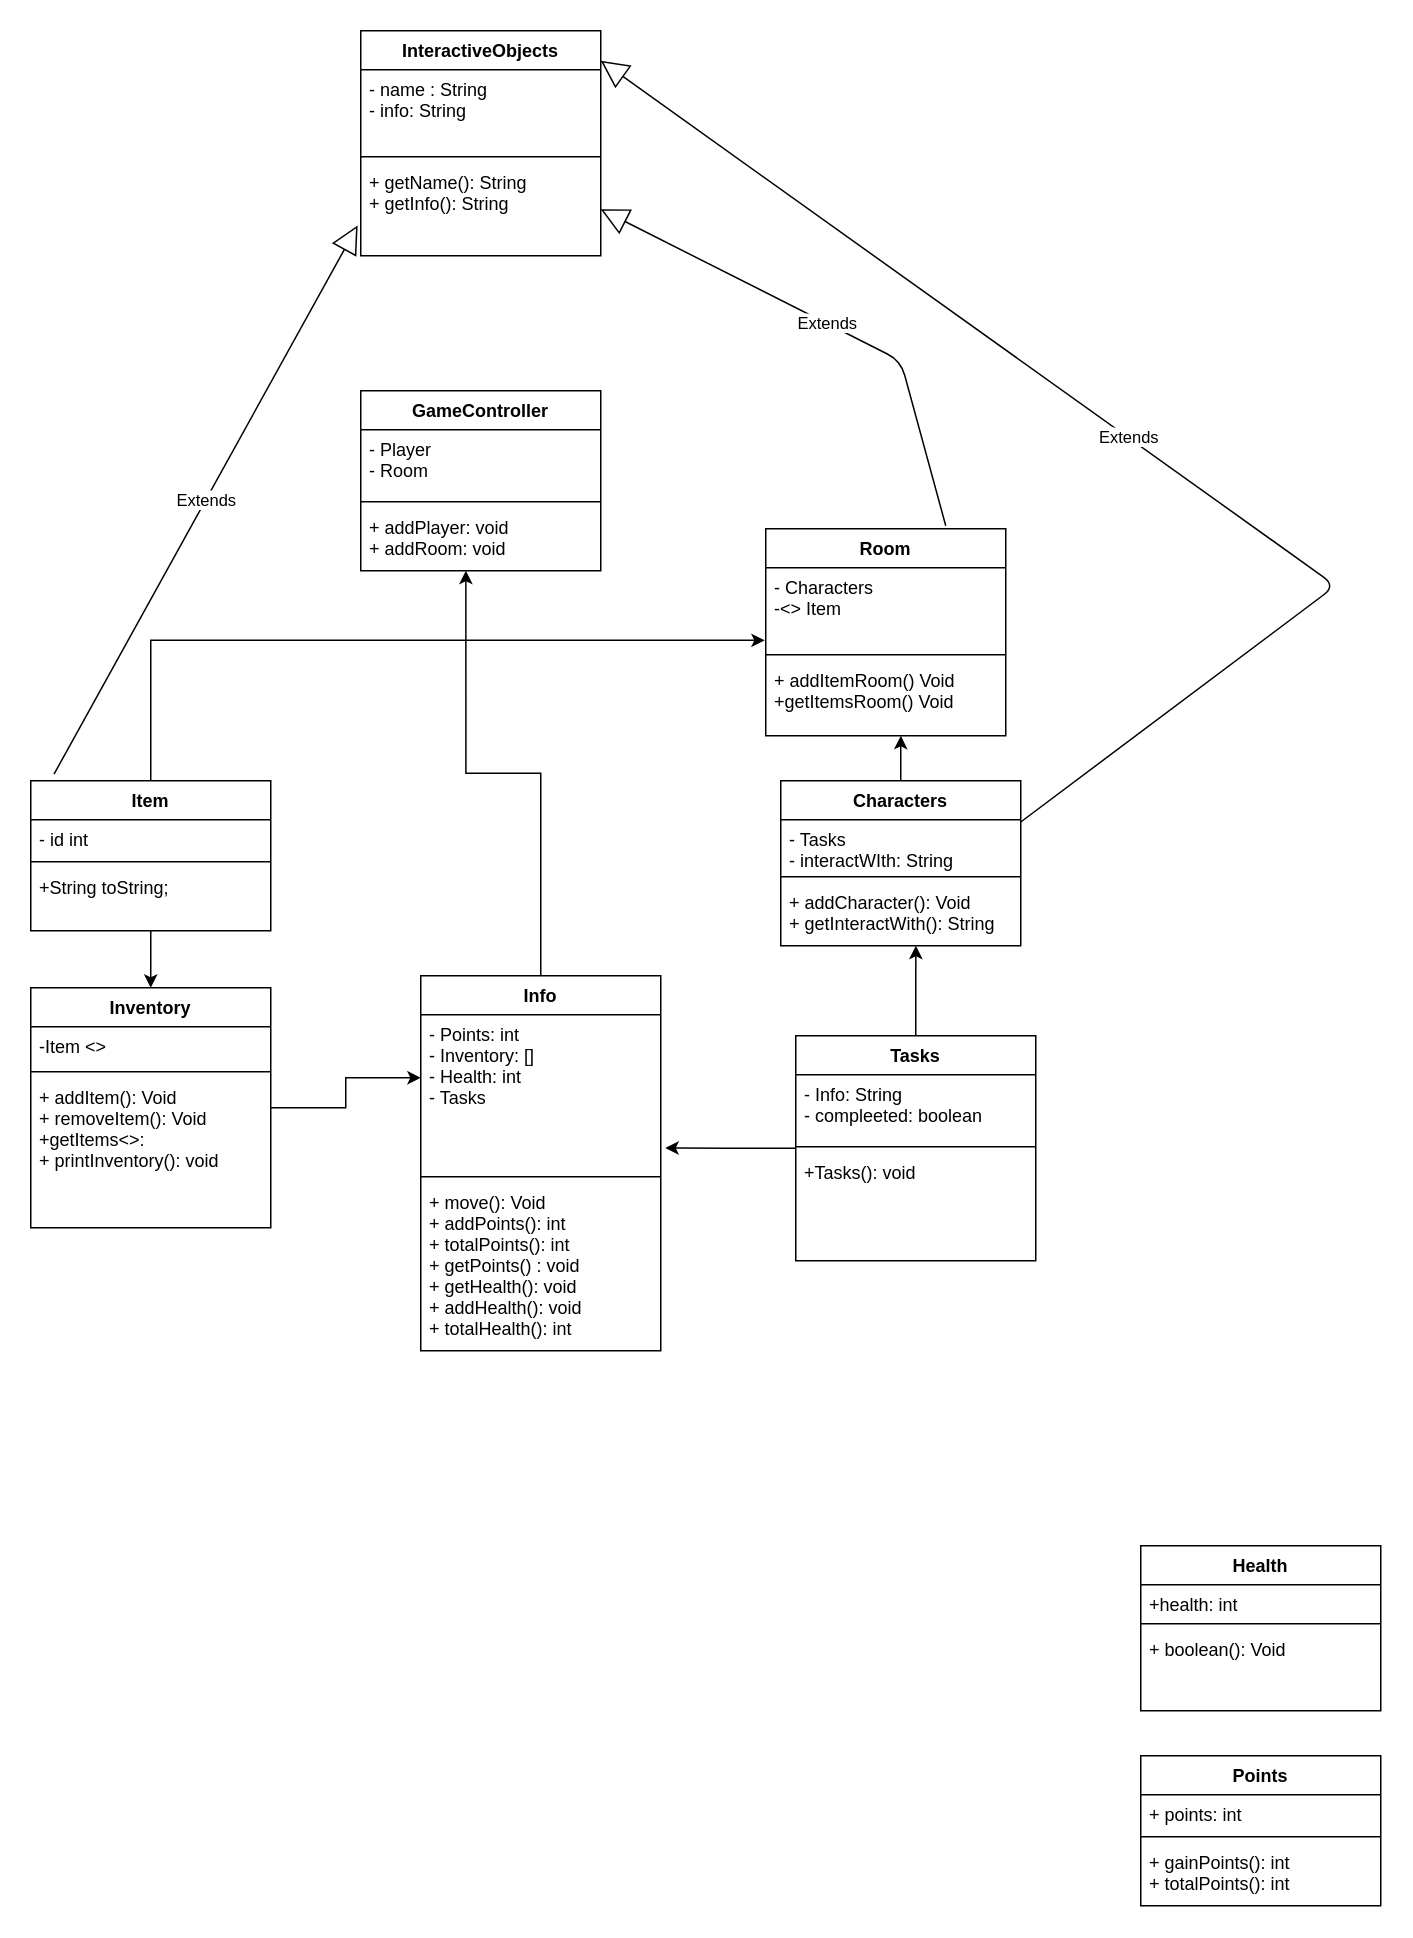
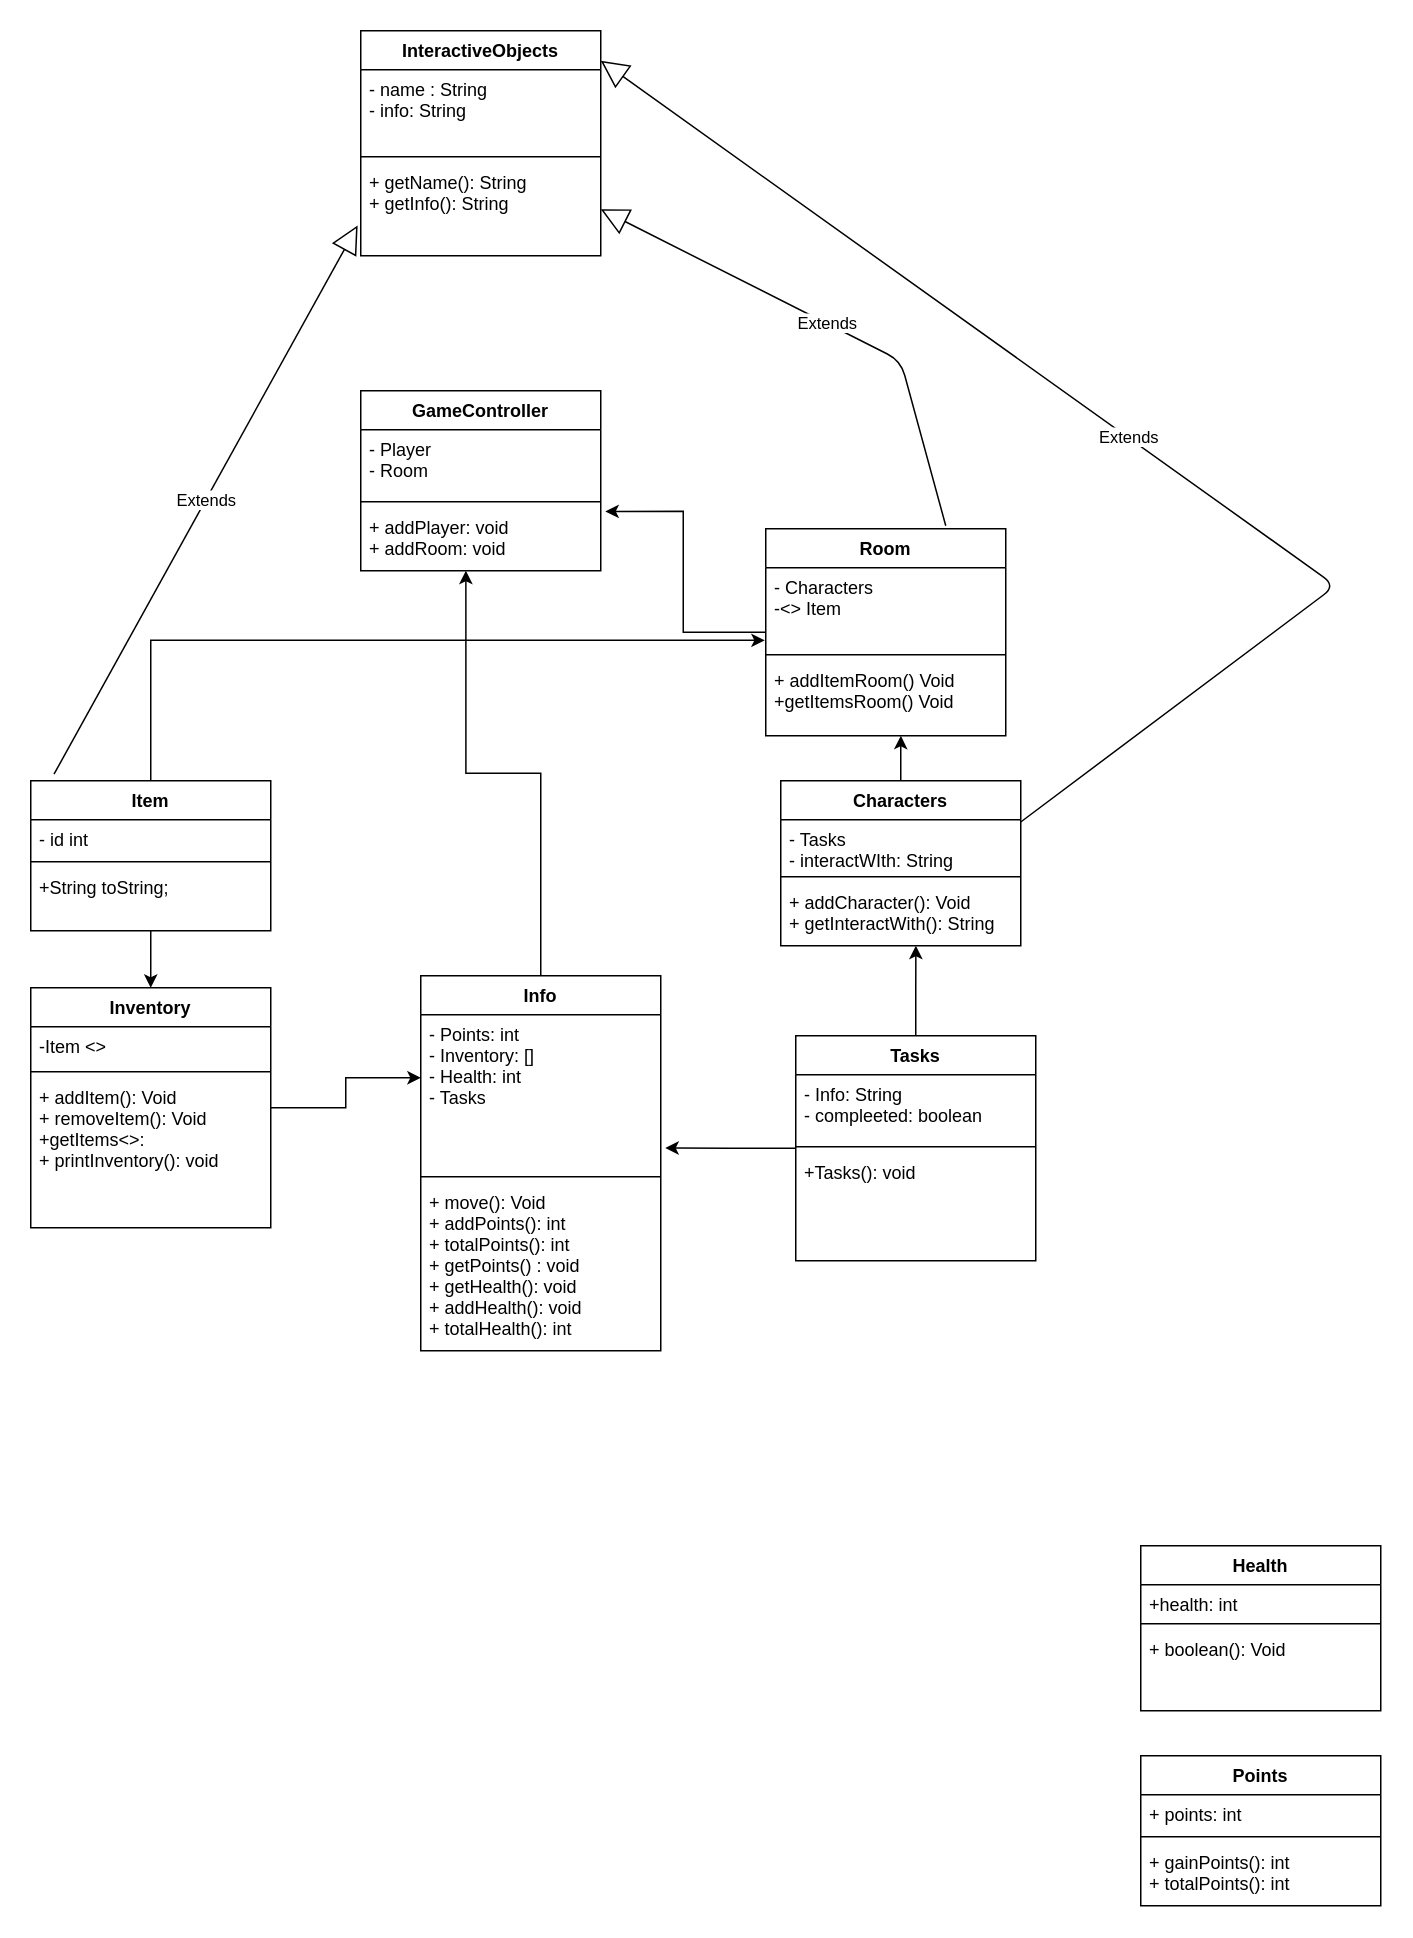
none -> (683, 578)
